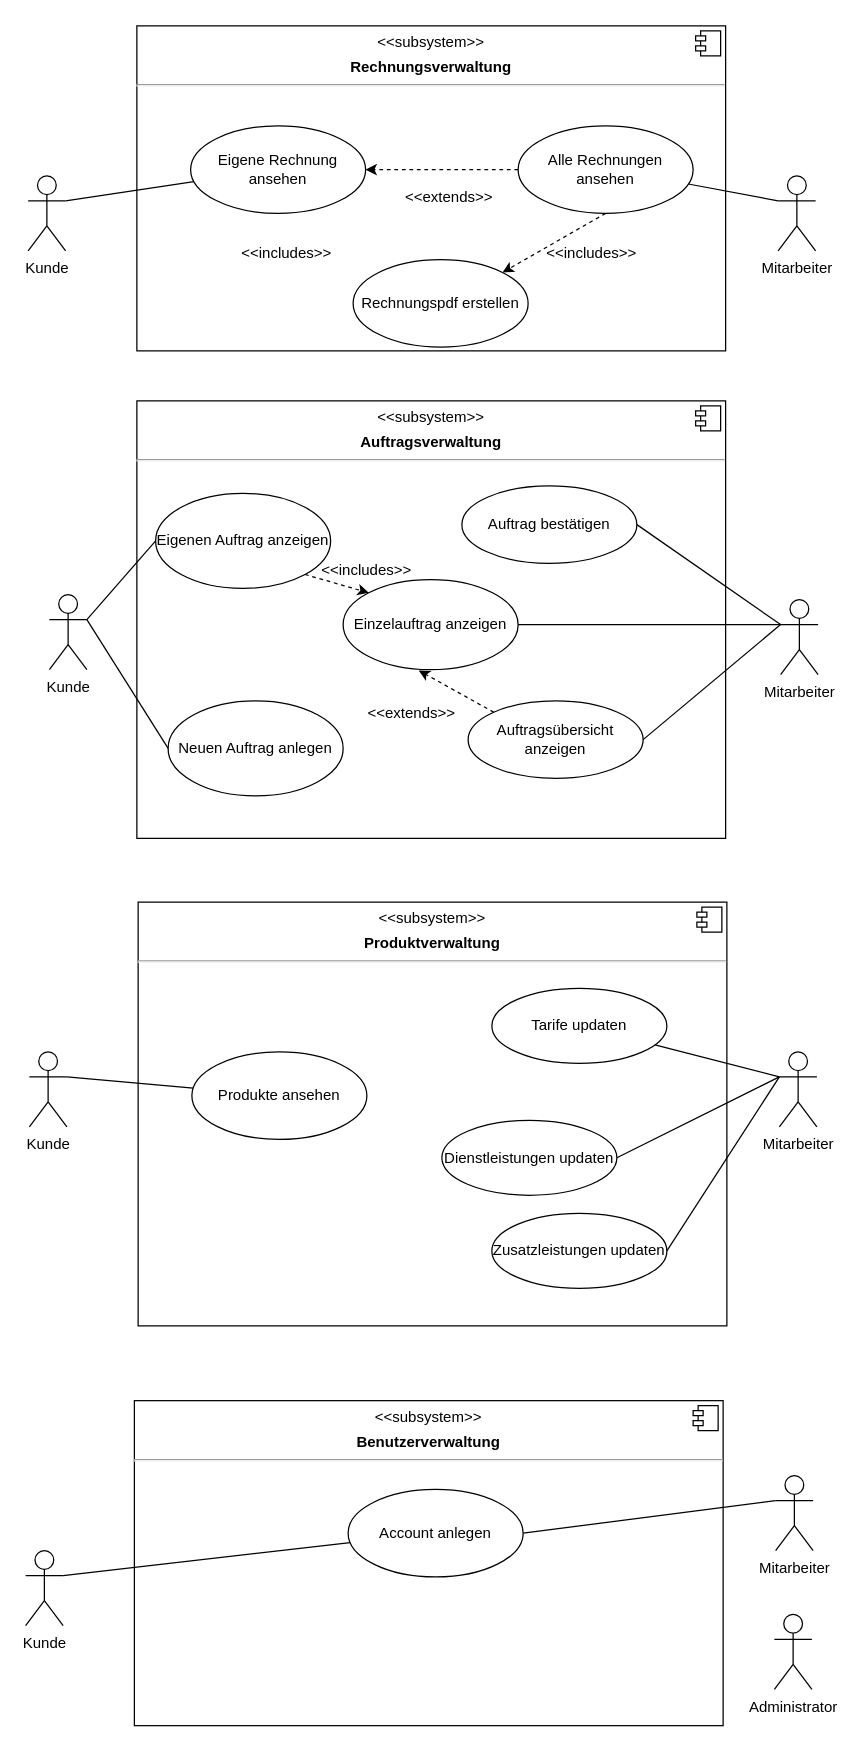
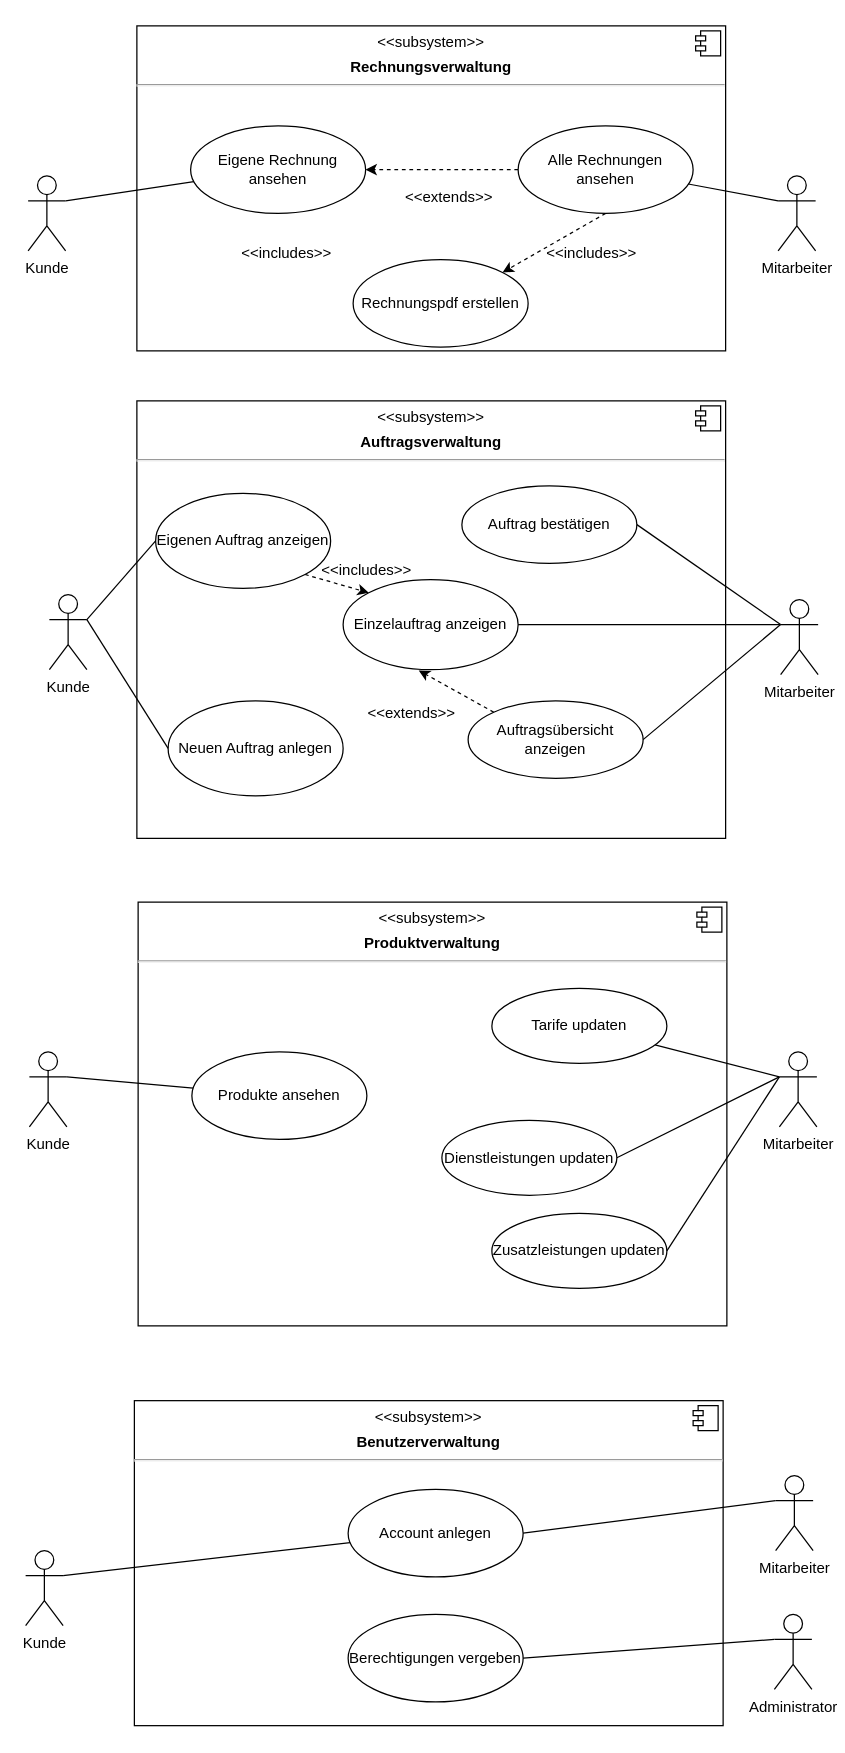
none -> (648, 1649)
none -> (436, 1658)
